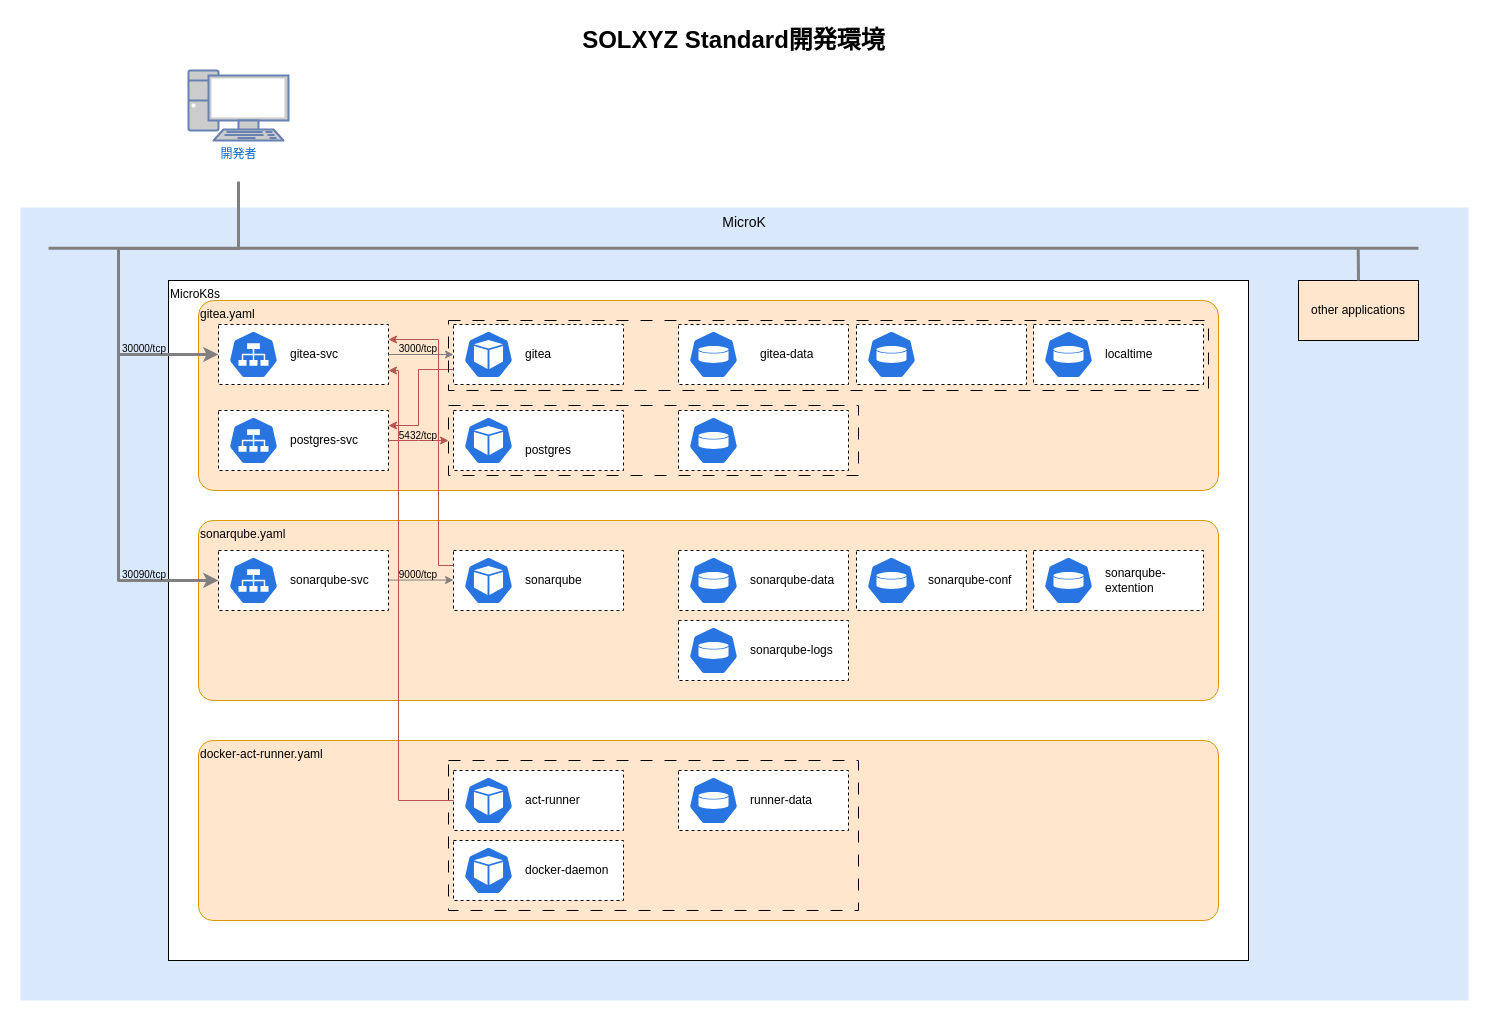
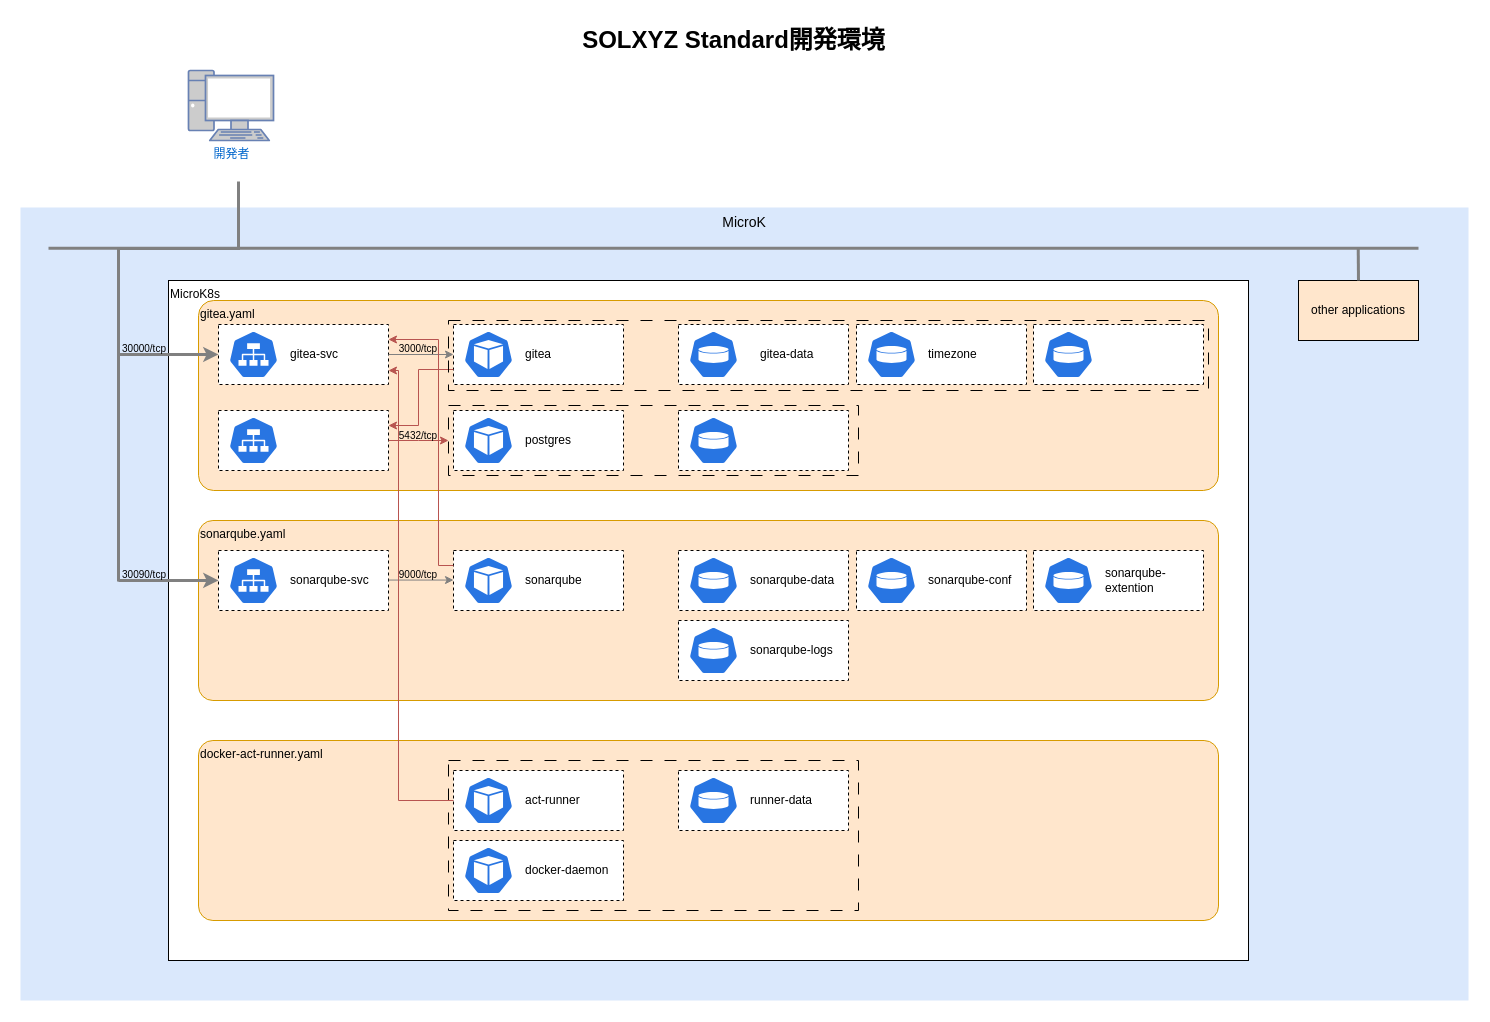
(239, 106) -> (231, 106)
none -> (962, 355)
(1139, 355) -> none
(334, 441) -> none
(559, 451) -> (559, 441)
